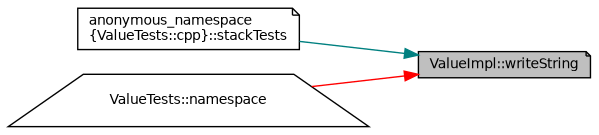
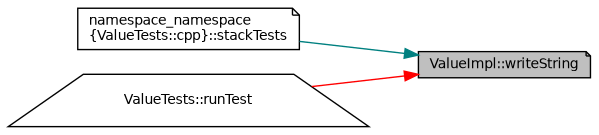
(189, 29) -> (189, 29)
(189, 100) -> (189, 100)
